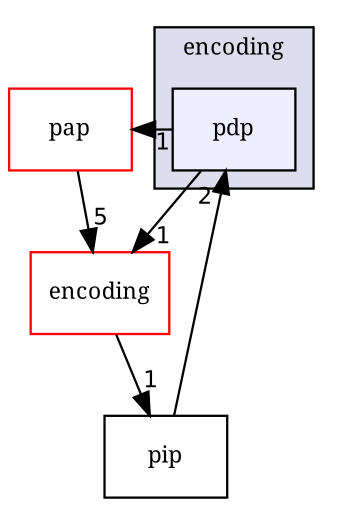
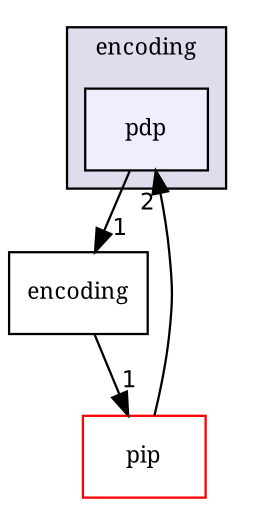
(70, 130) -> none
(100, 293) -> (78, 293)
(166, 457) -> (144, 457)
